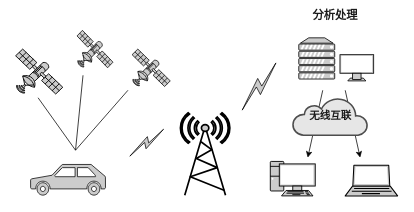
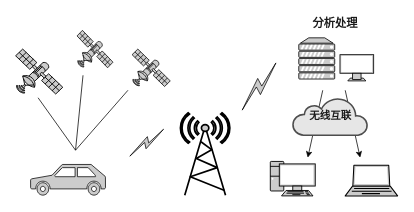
(336, 15) -> (336, 23)
